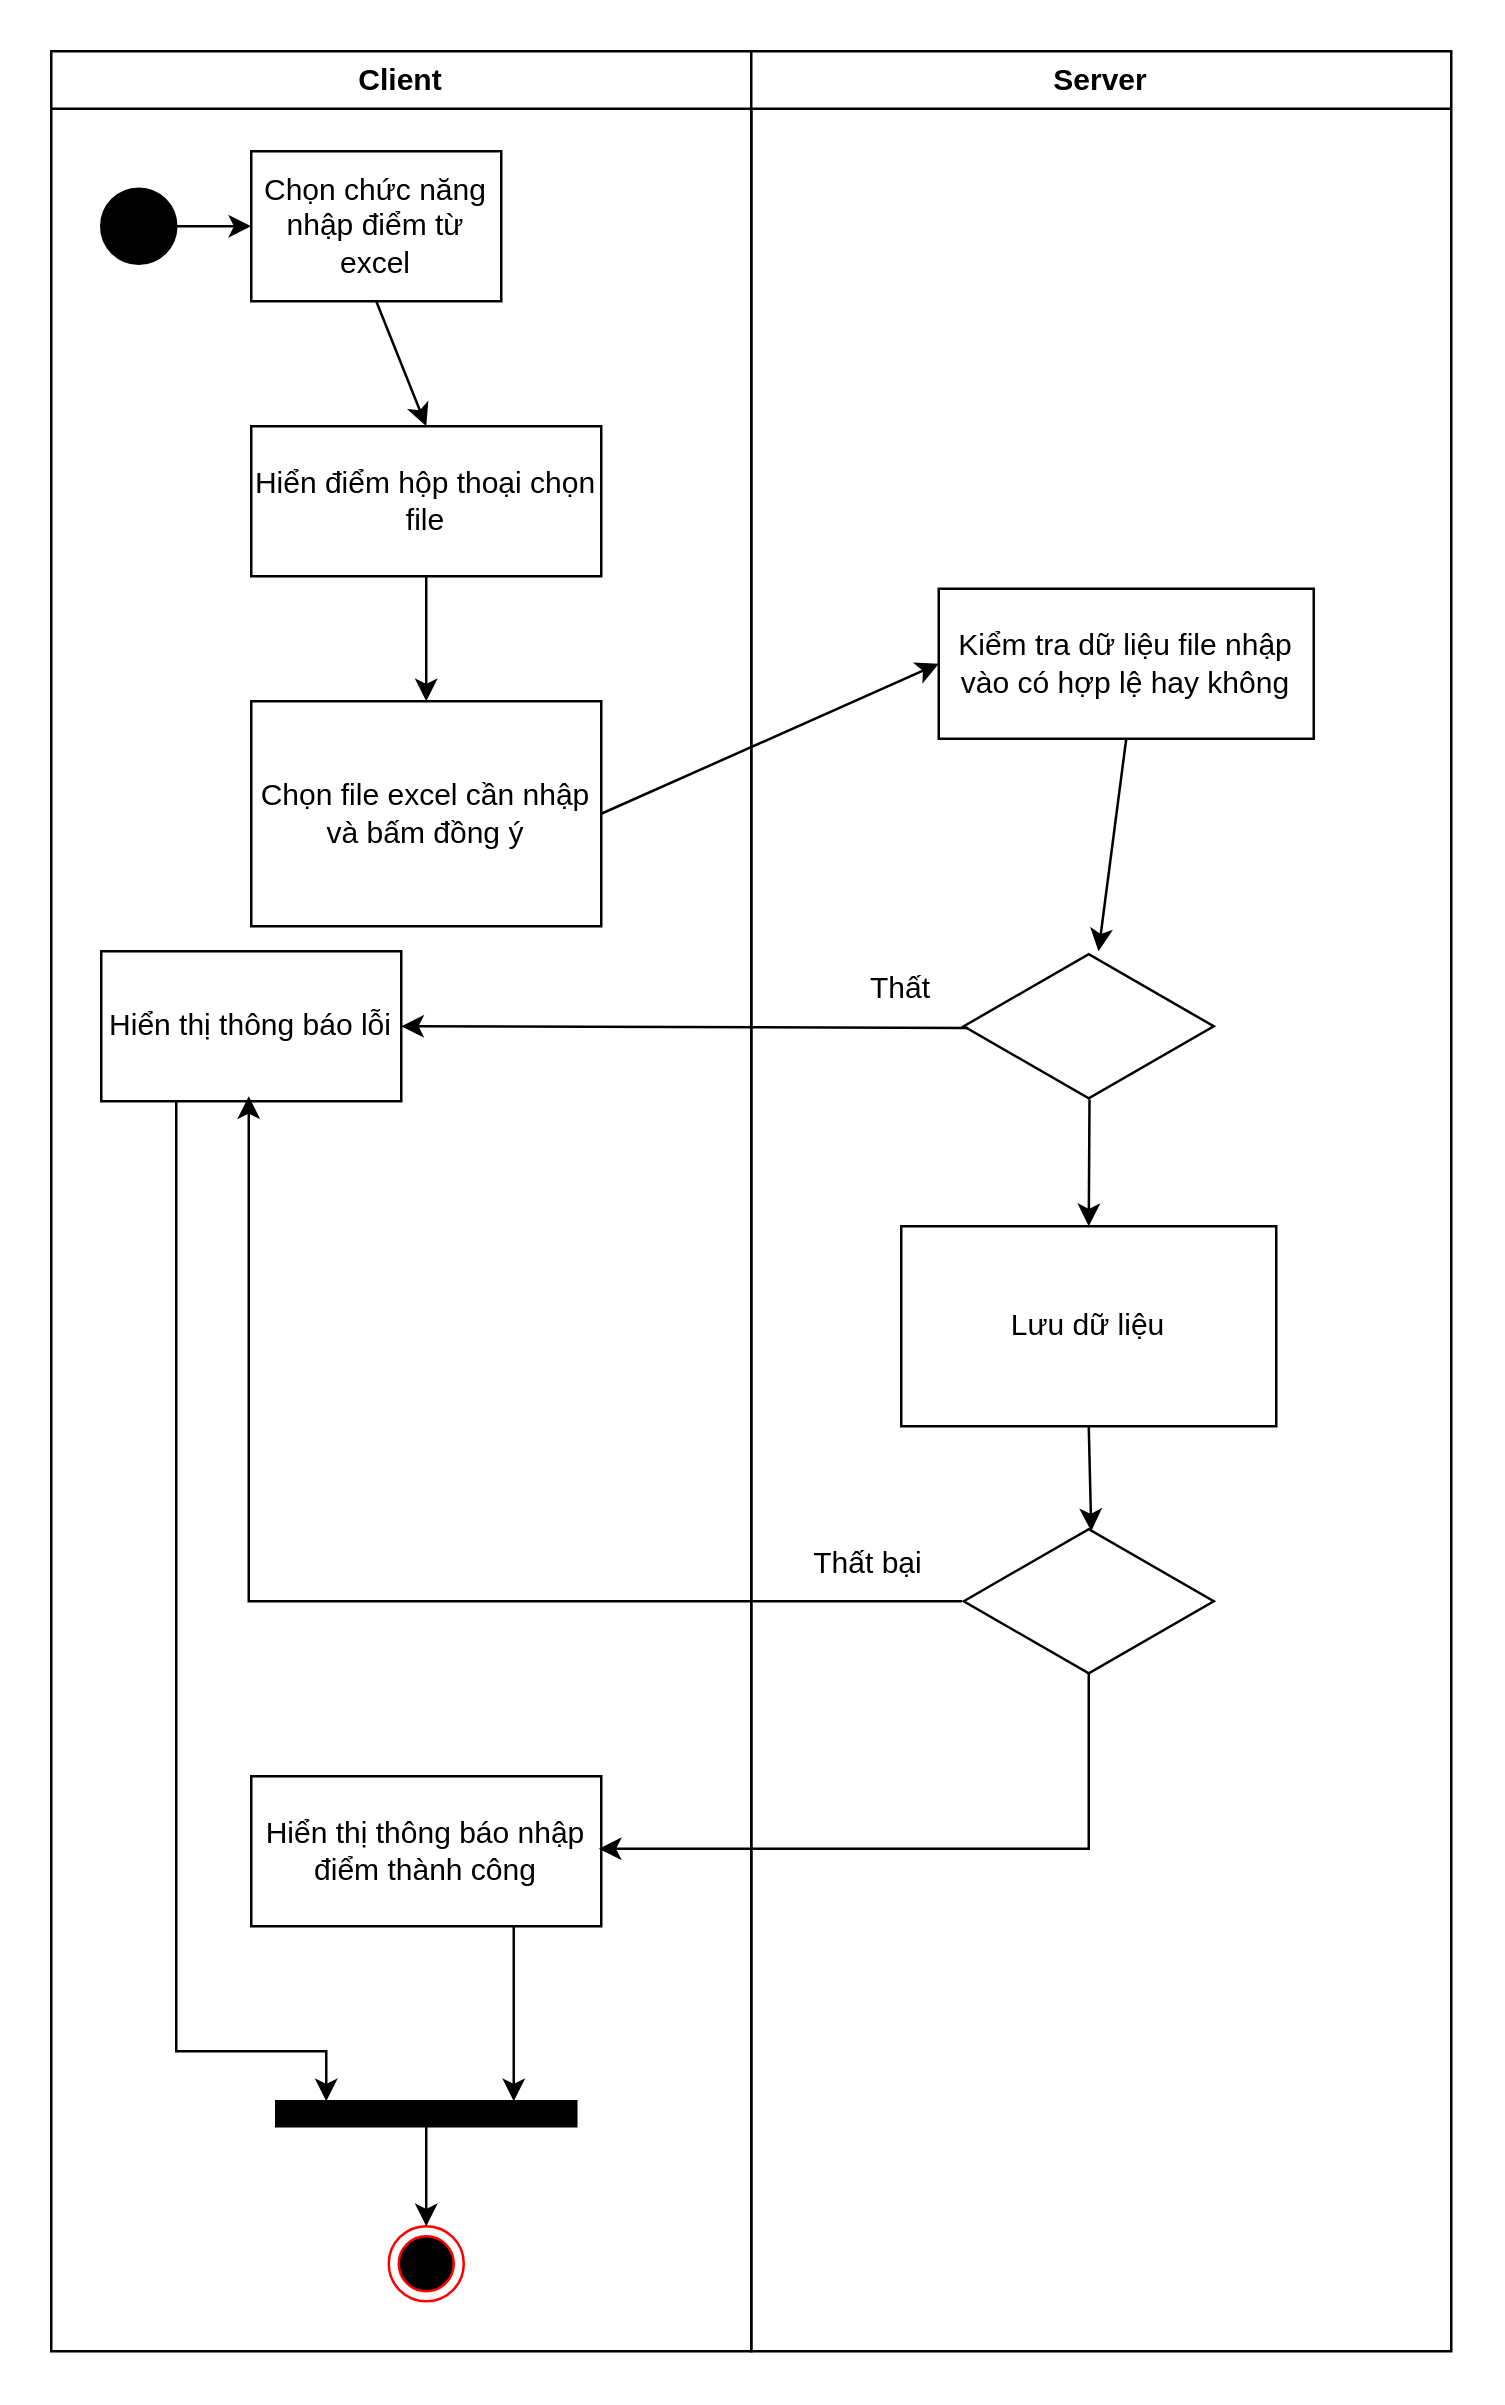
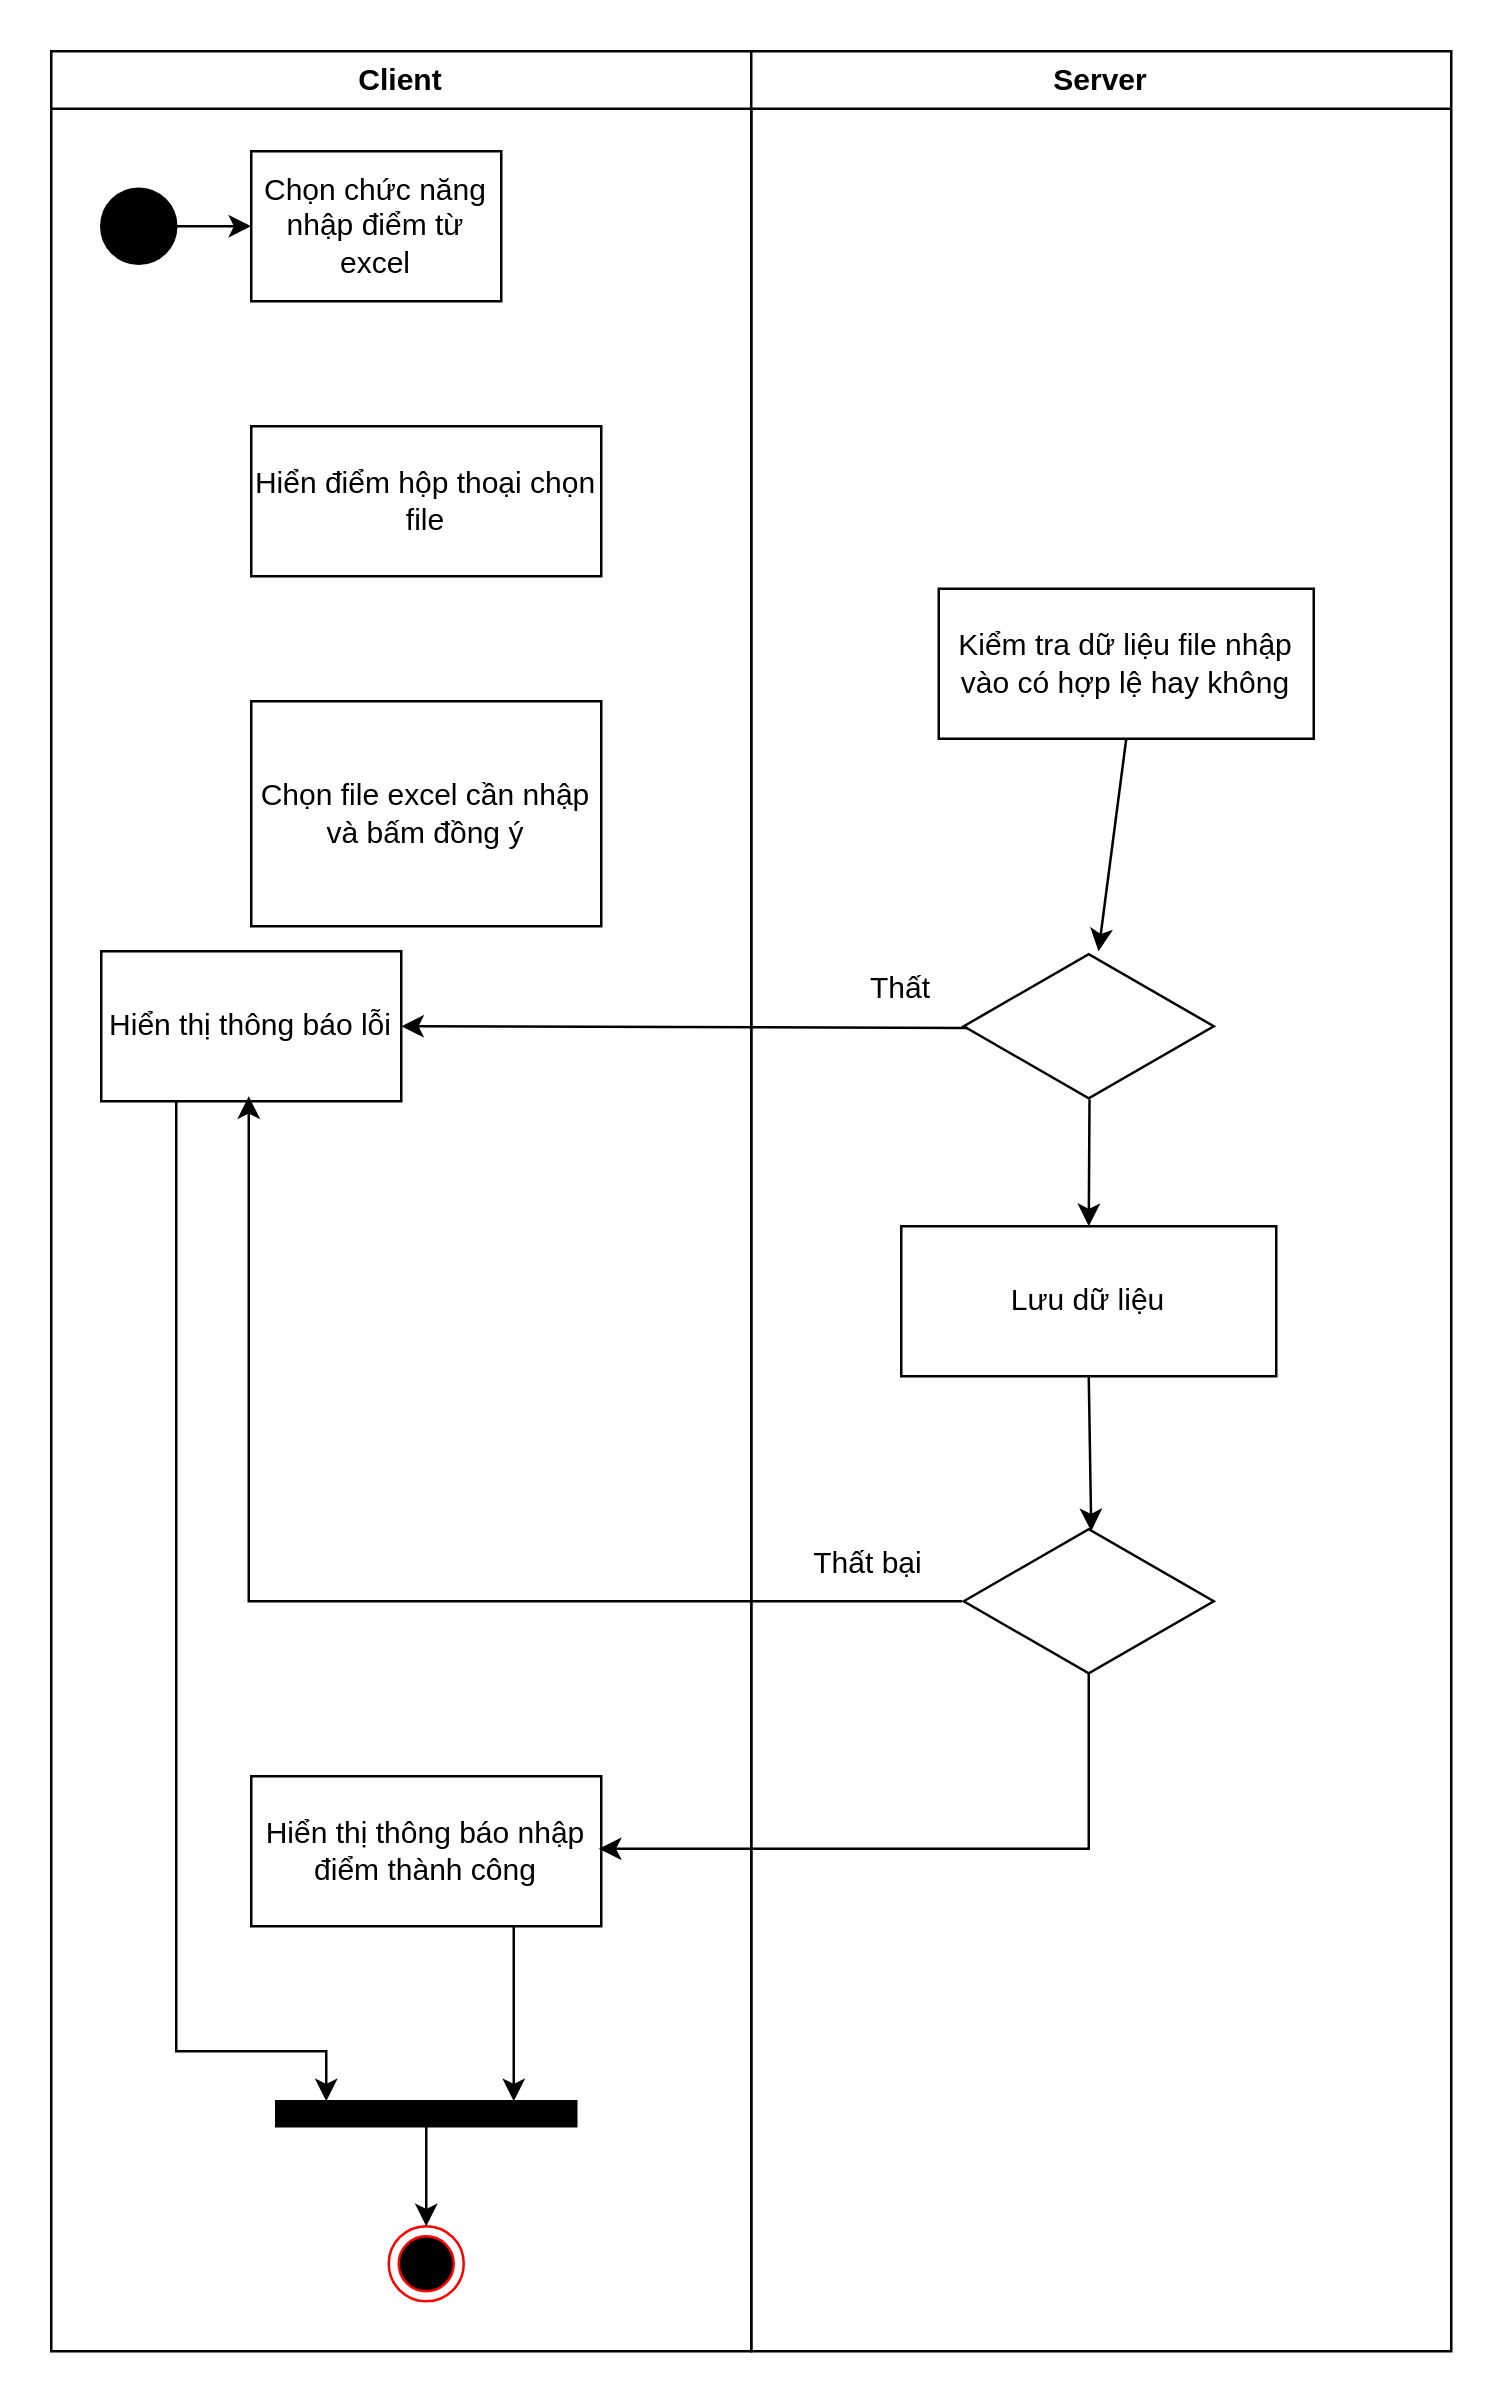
(398, 356) -> none
(426, 630) -> none
(840, 708) -> none
(1089, 1326) -> (1089, 1301)
